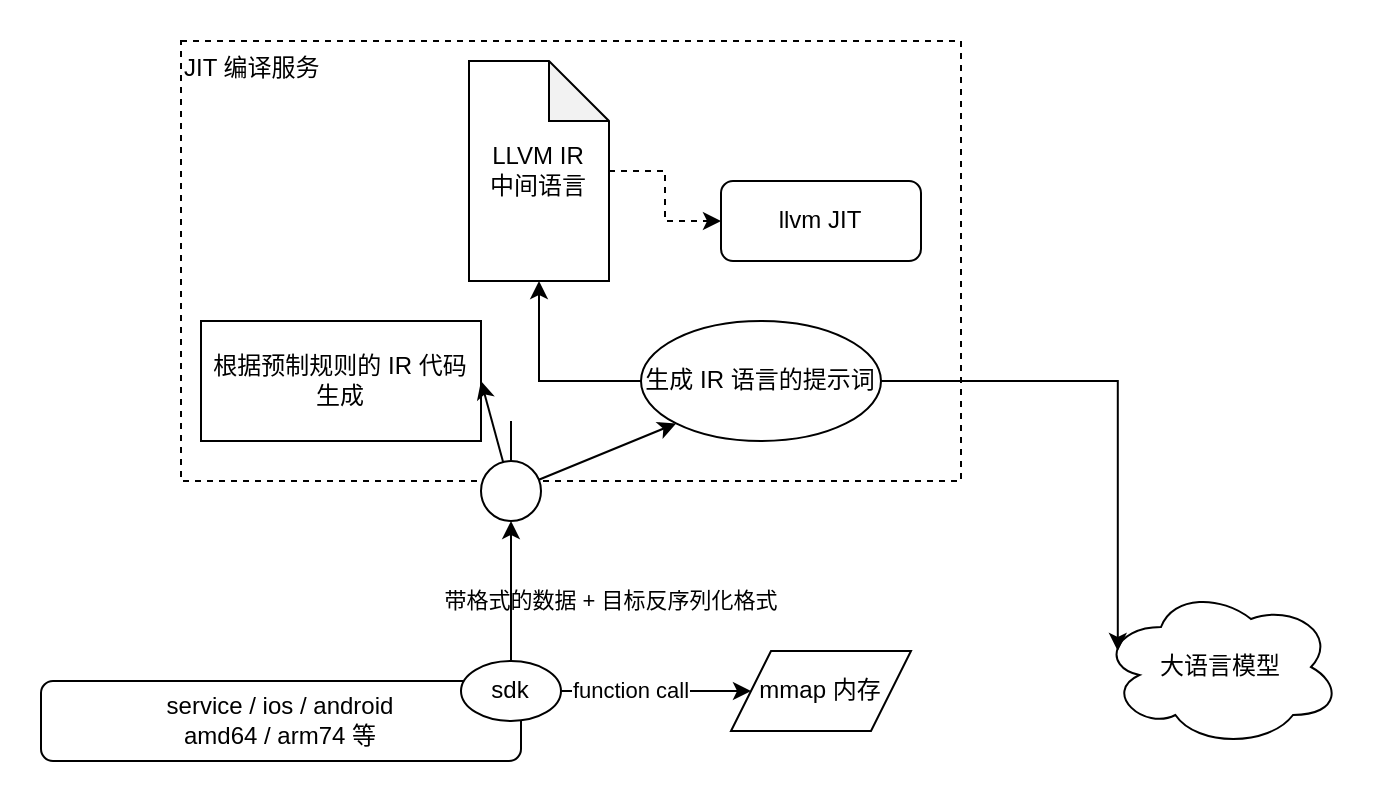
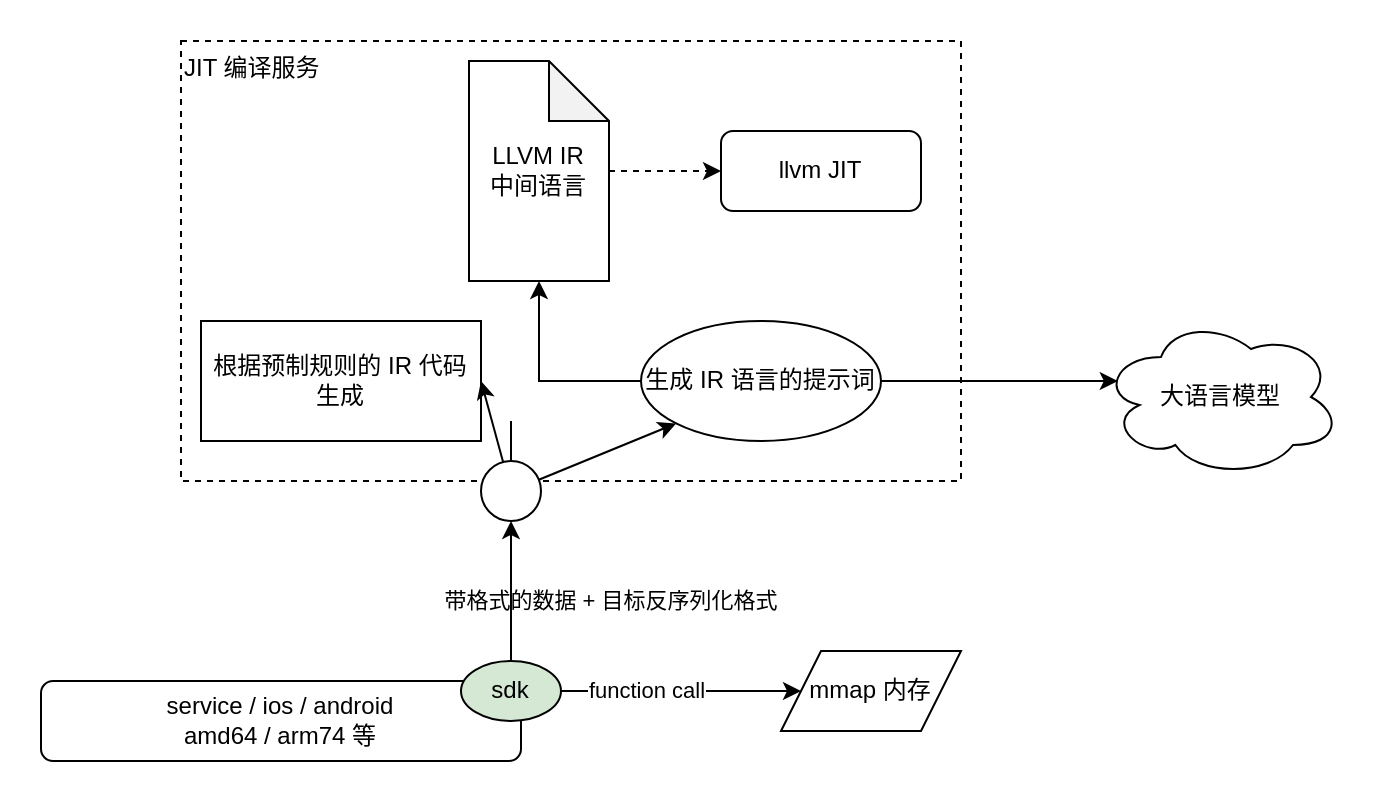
(821, 221) -> (821, 171)
(1221, 667) -> (1221, 397)
(511, 691) -> (511, 691)
(821, 691) -> (871, 691)
